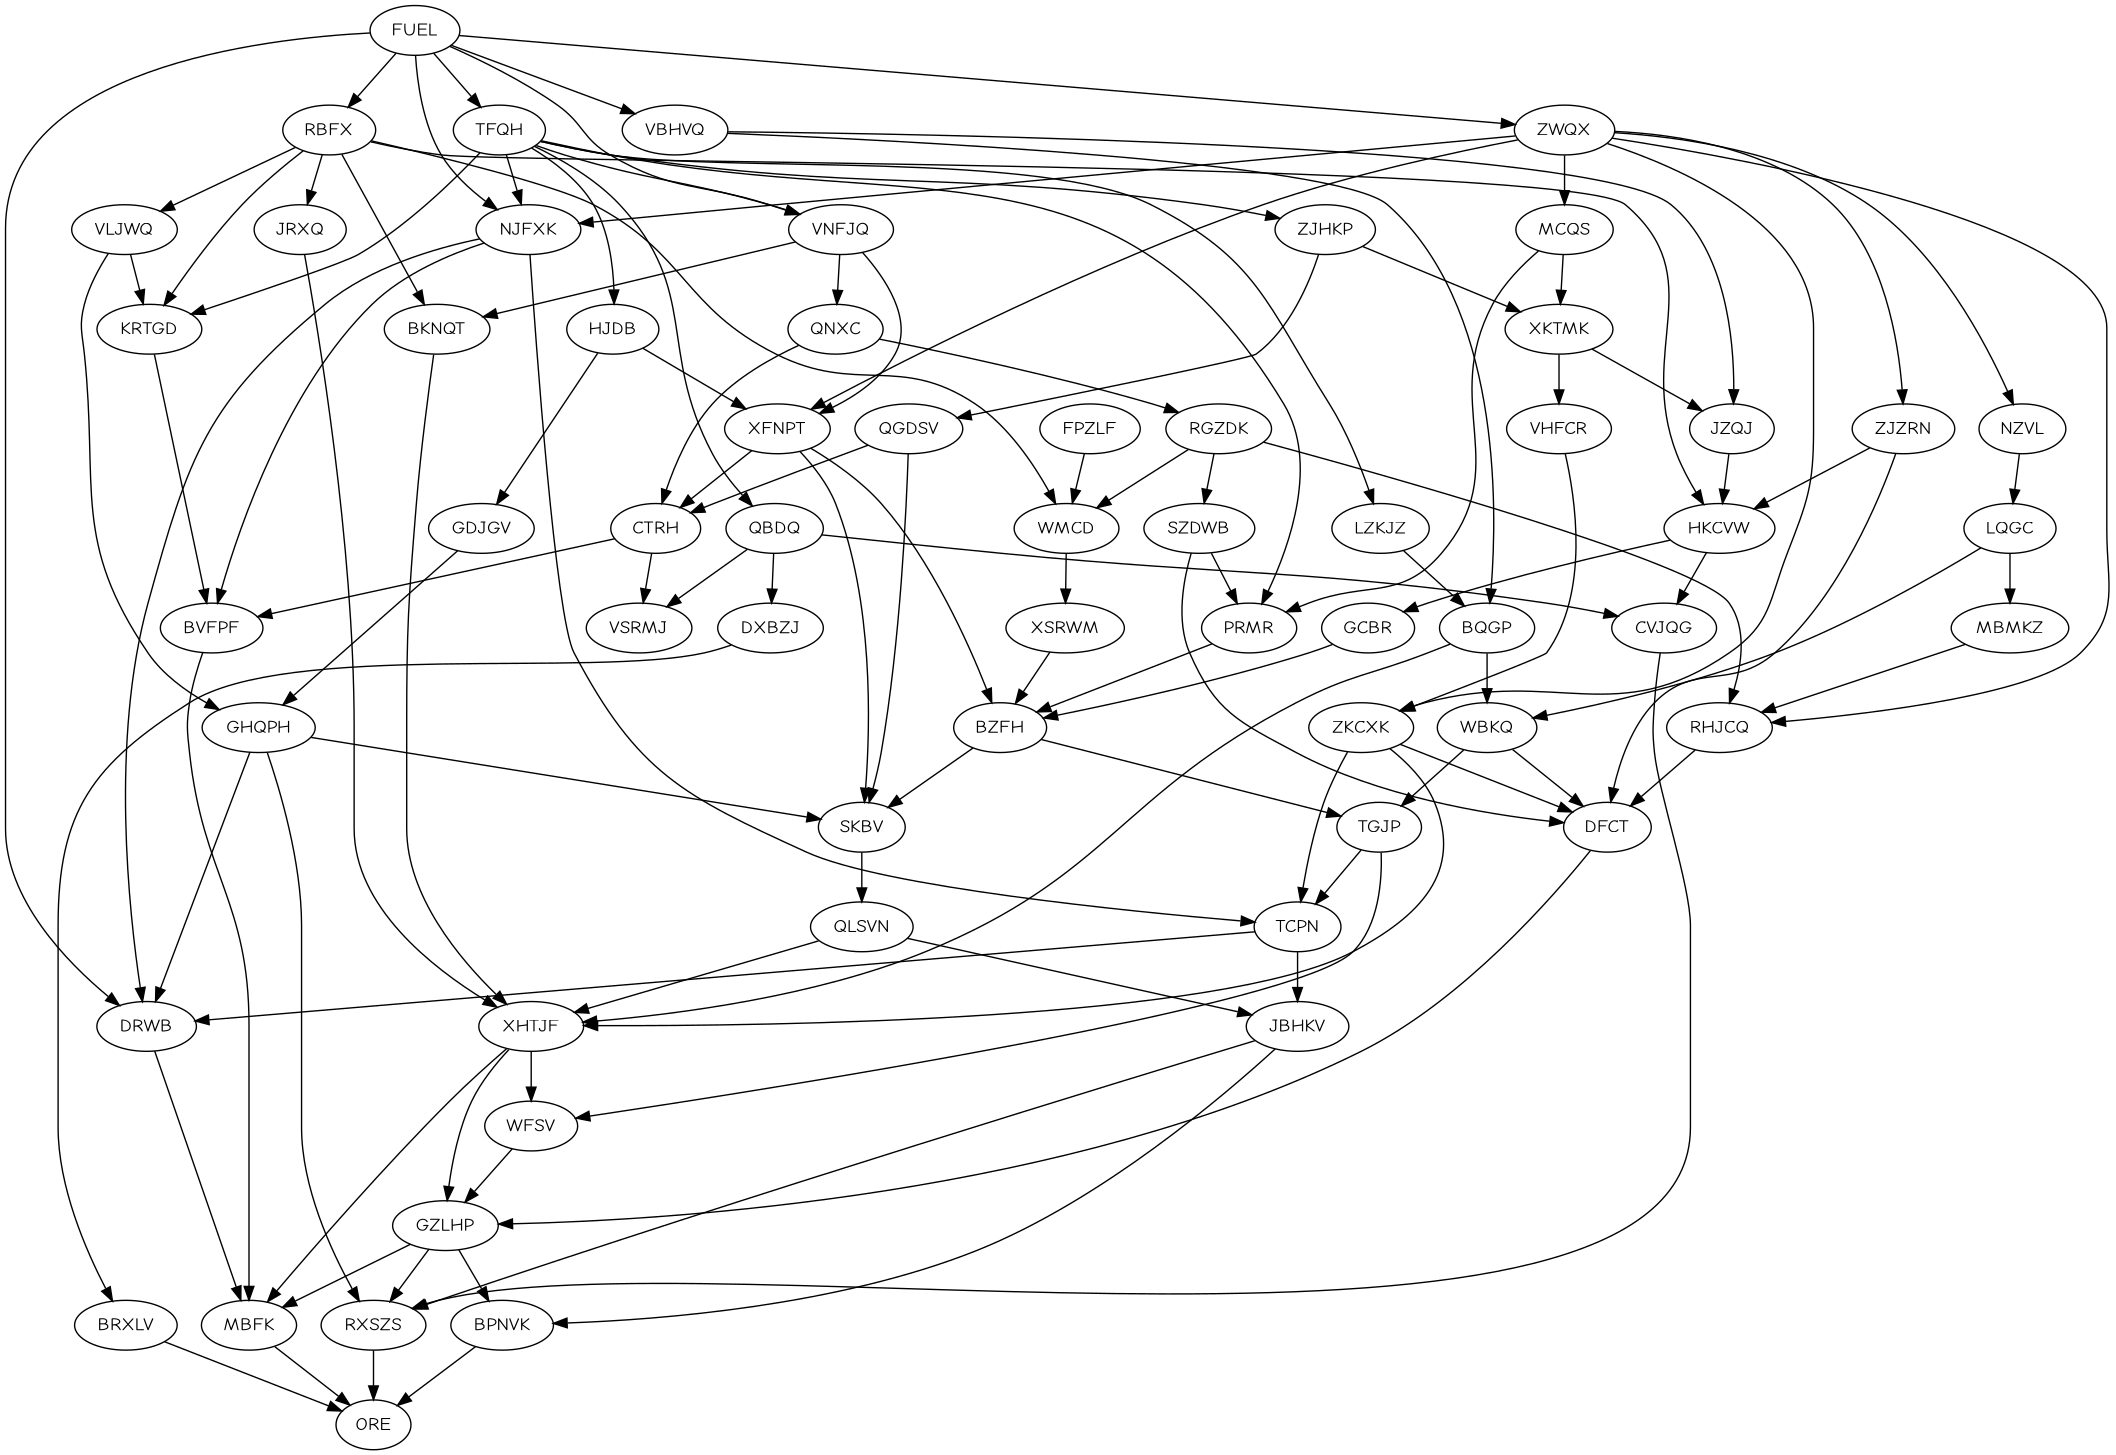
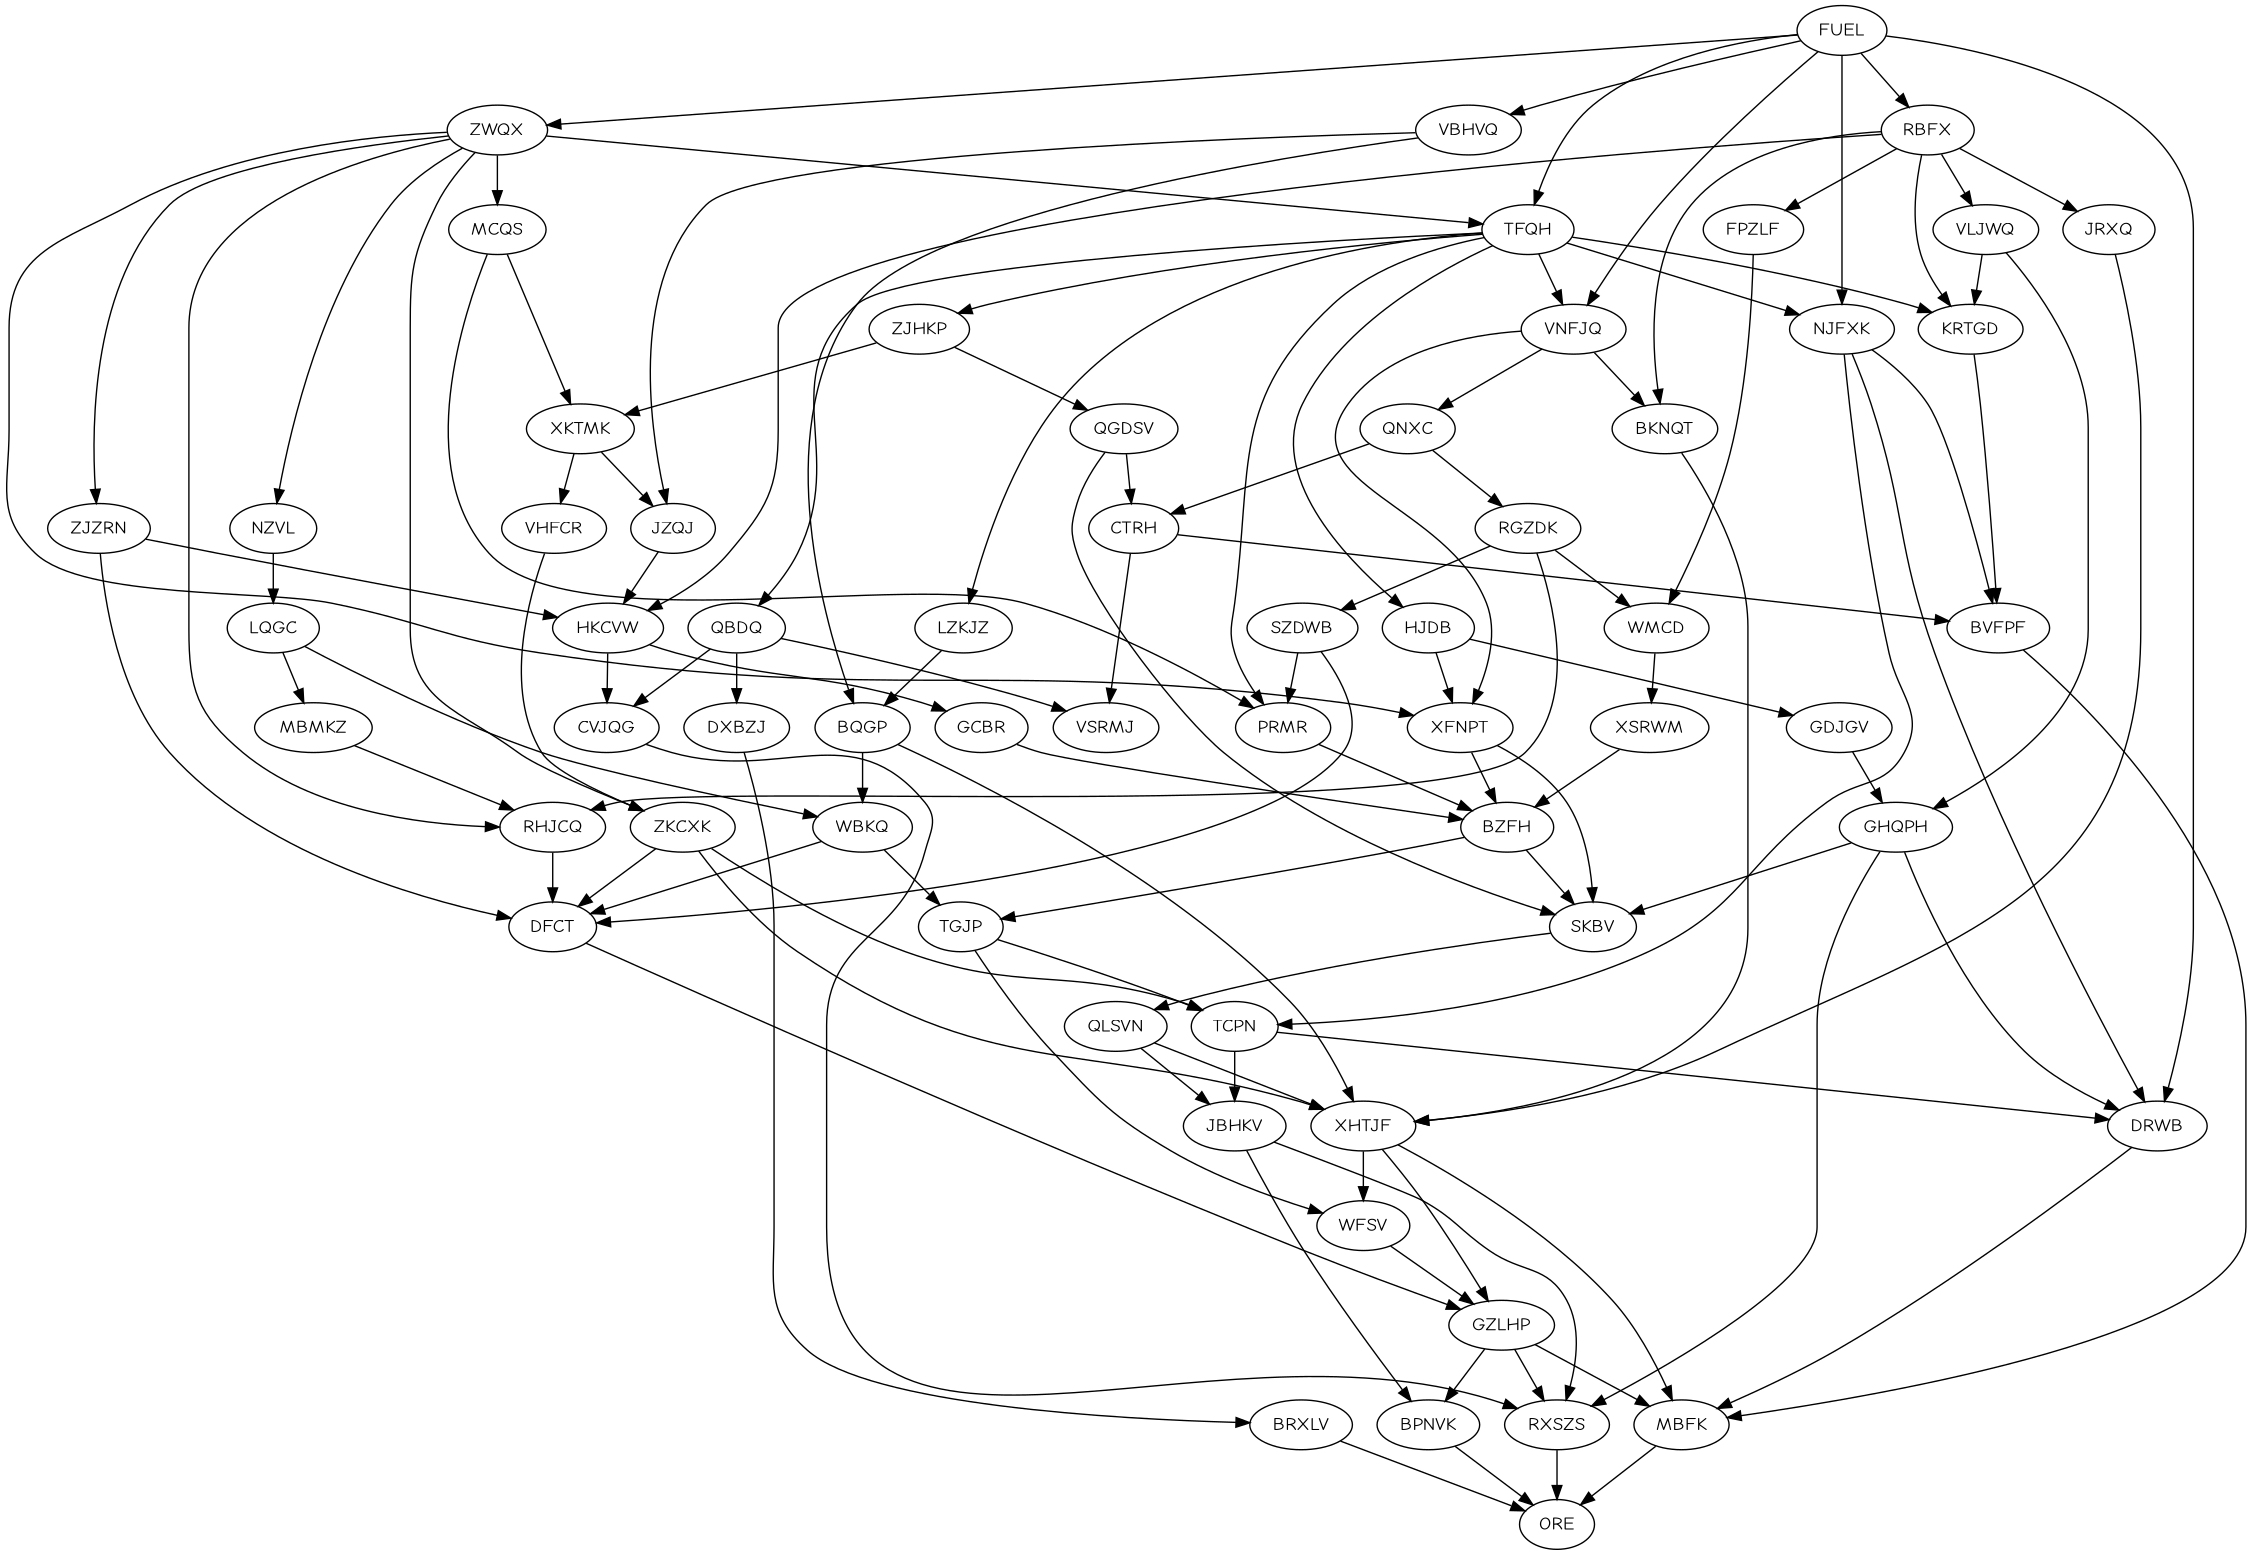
(1239, 162) -> (1007, 179)
(716, 313) -> (1852, 173)
(717, 478) -> none
